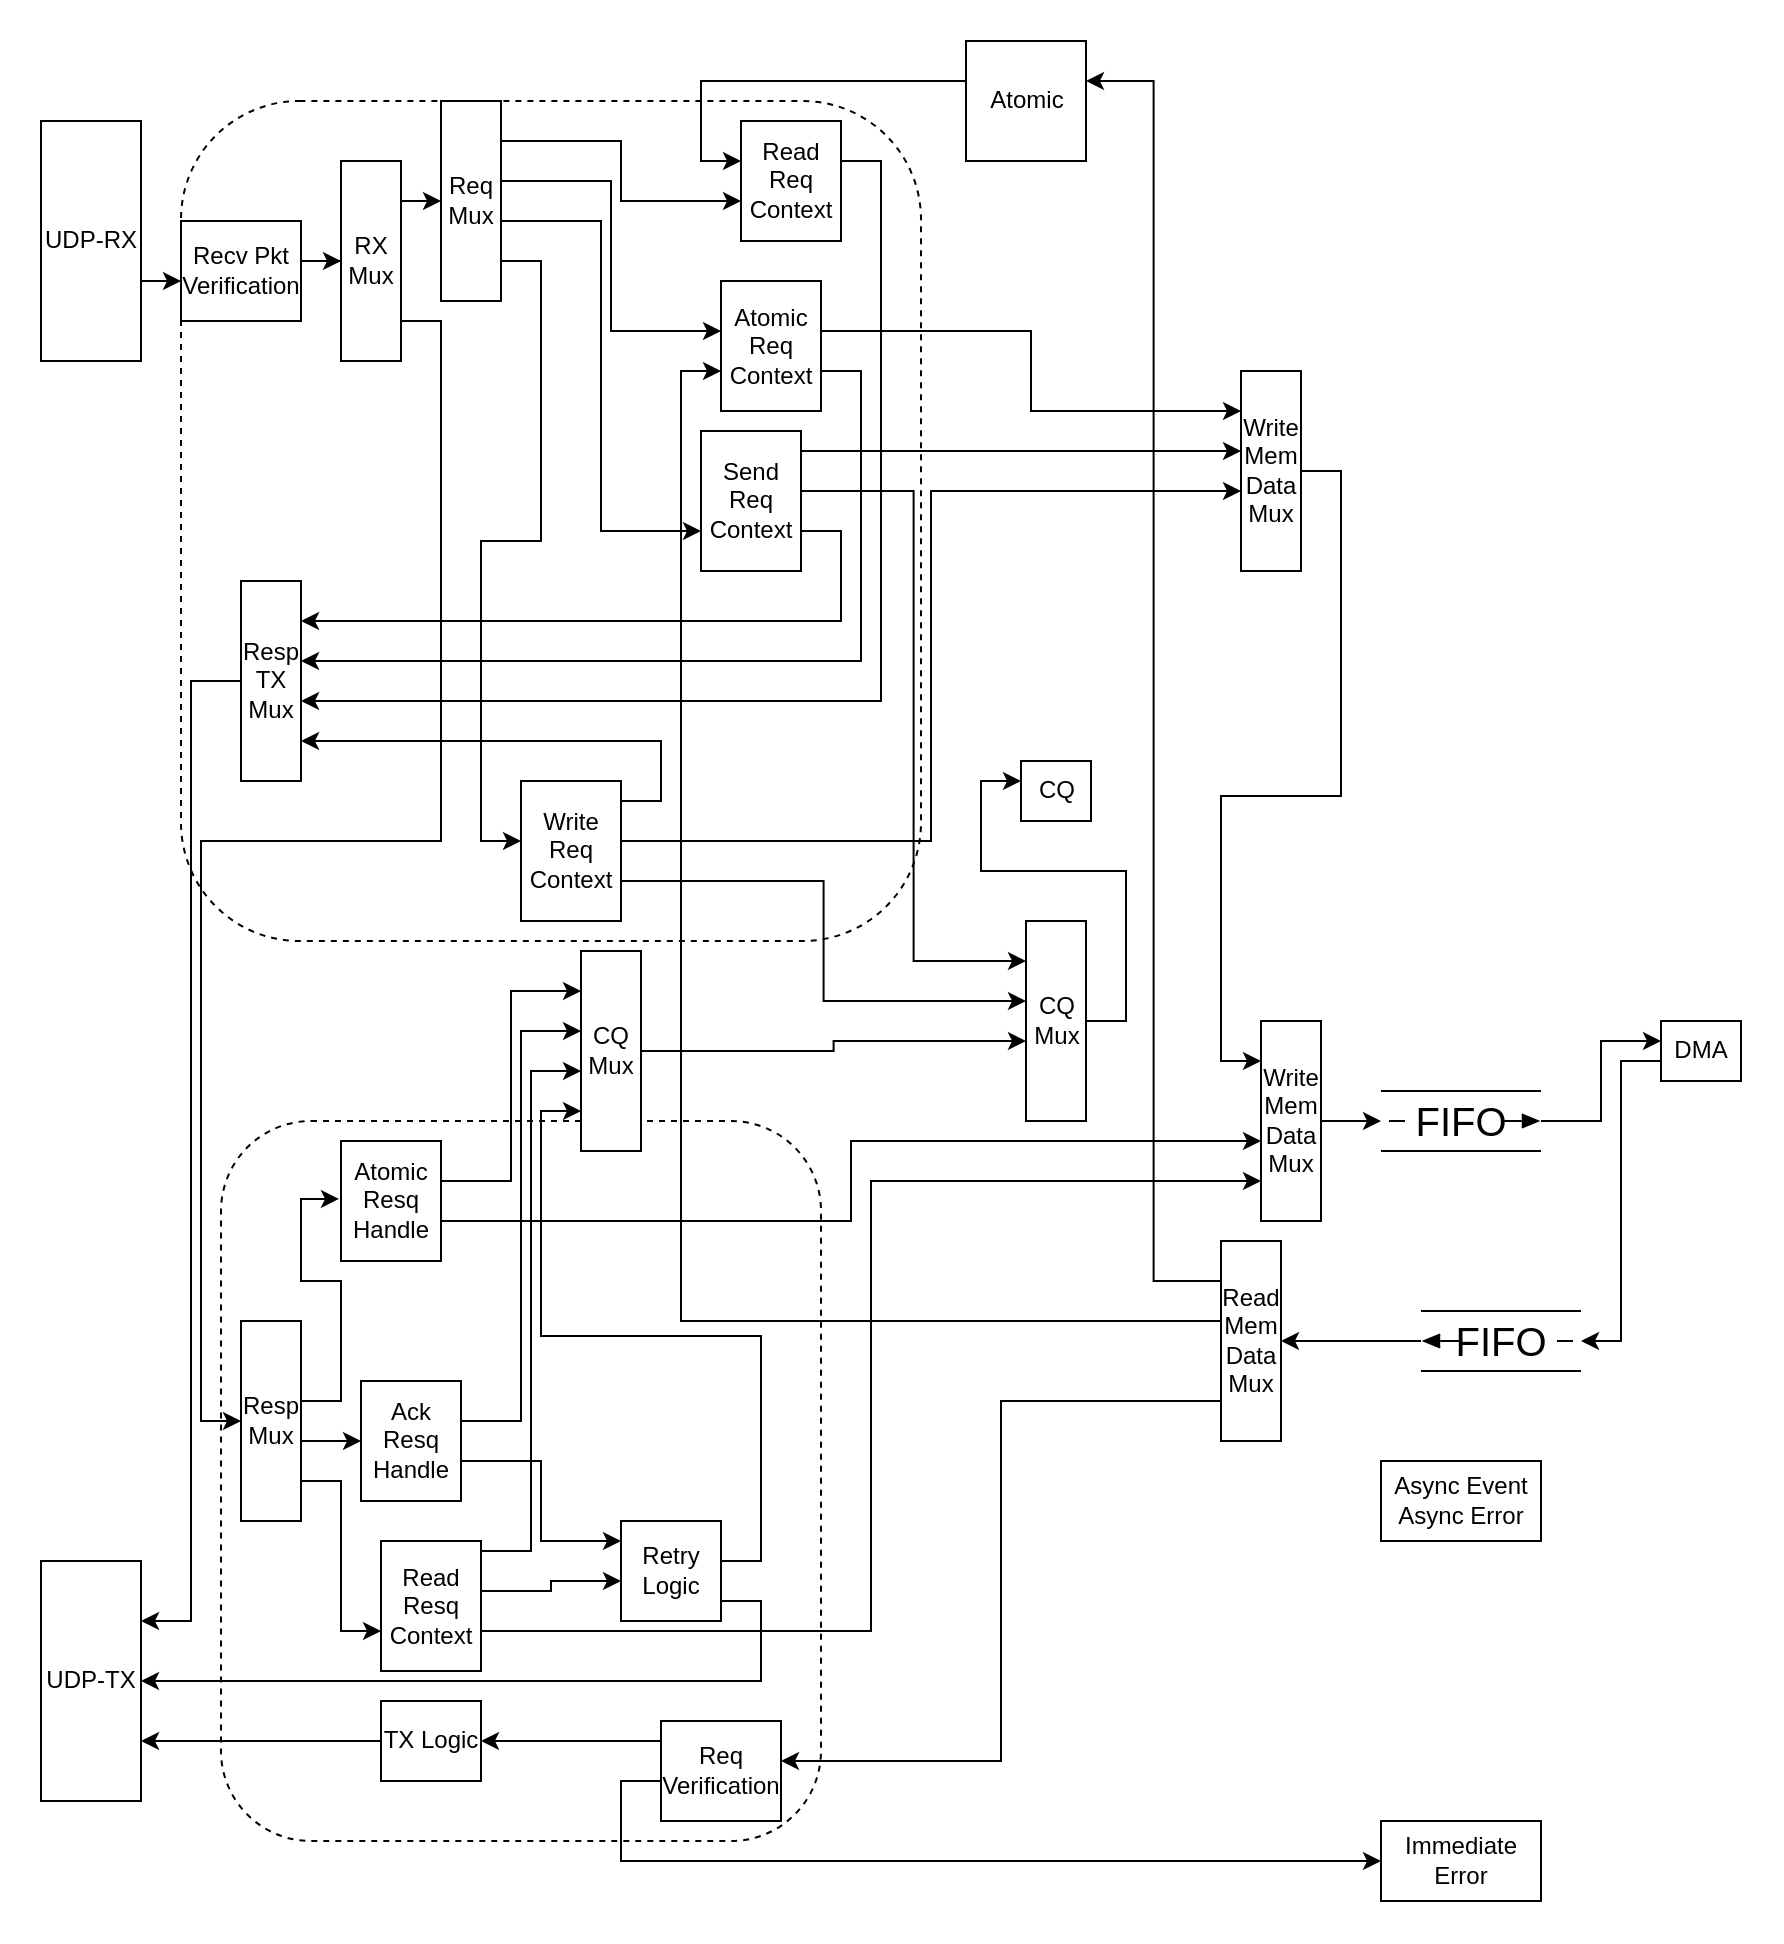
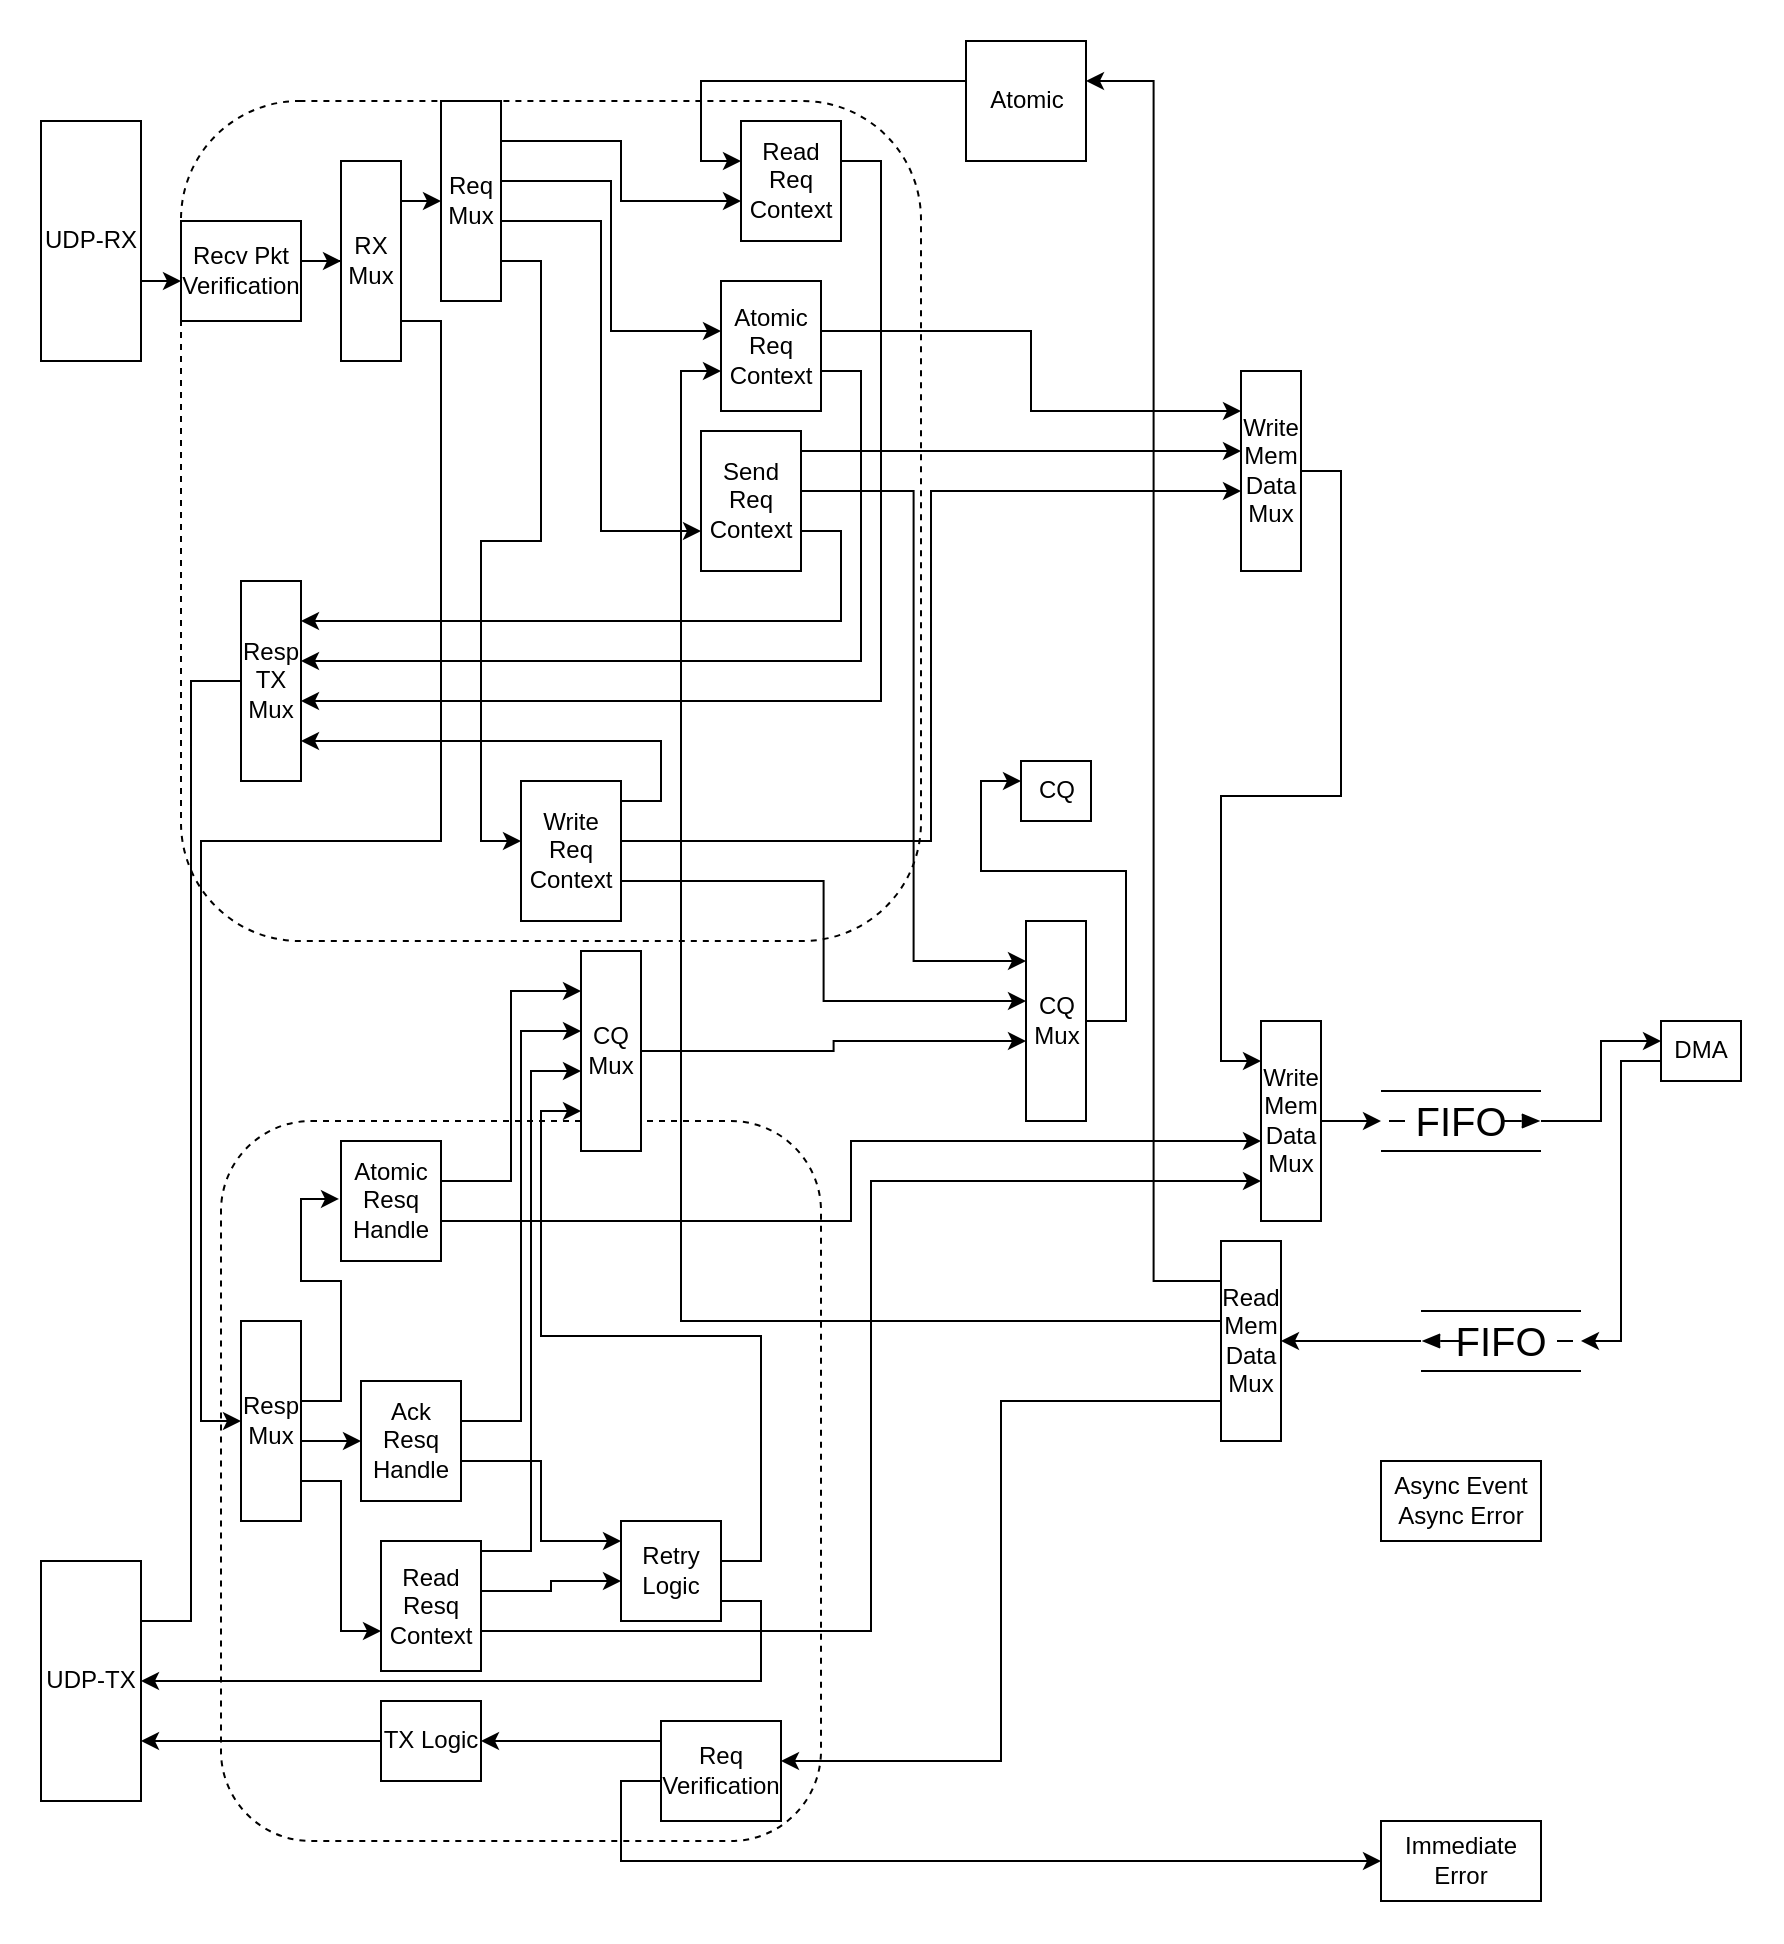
(156, 1621) -> (150, 1621)
